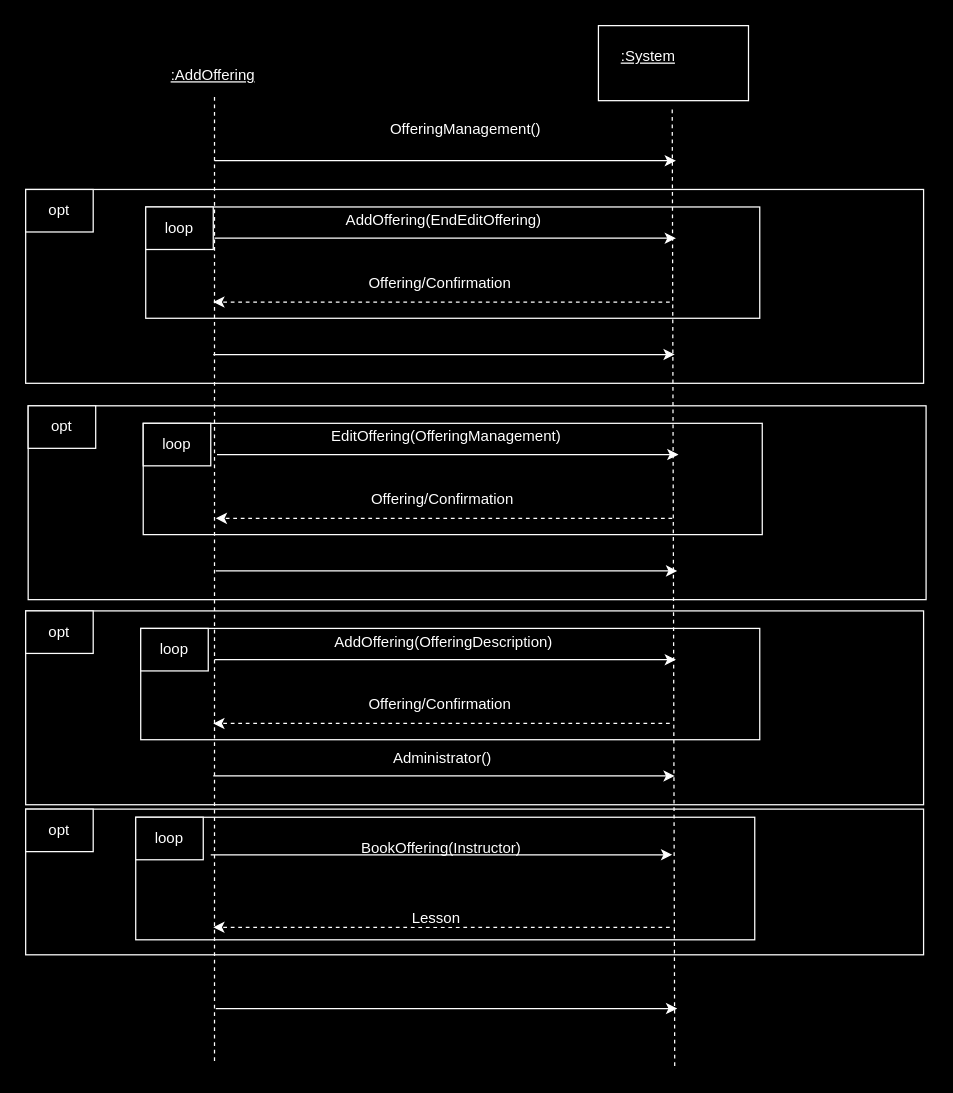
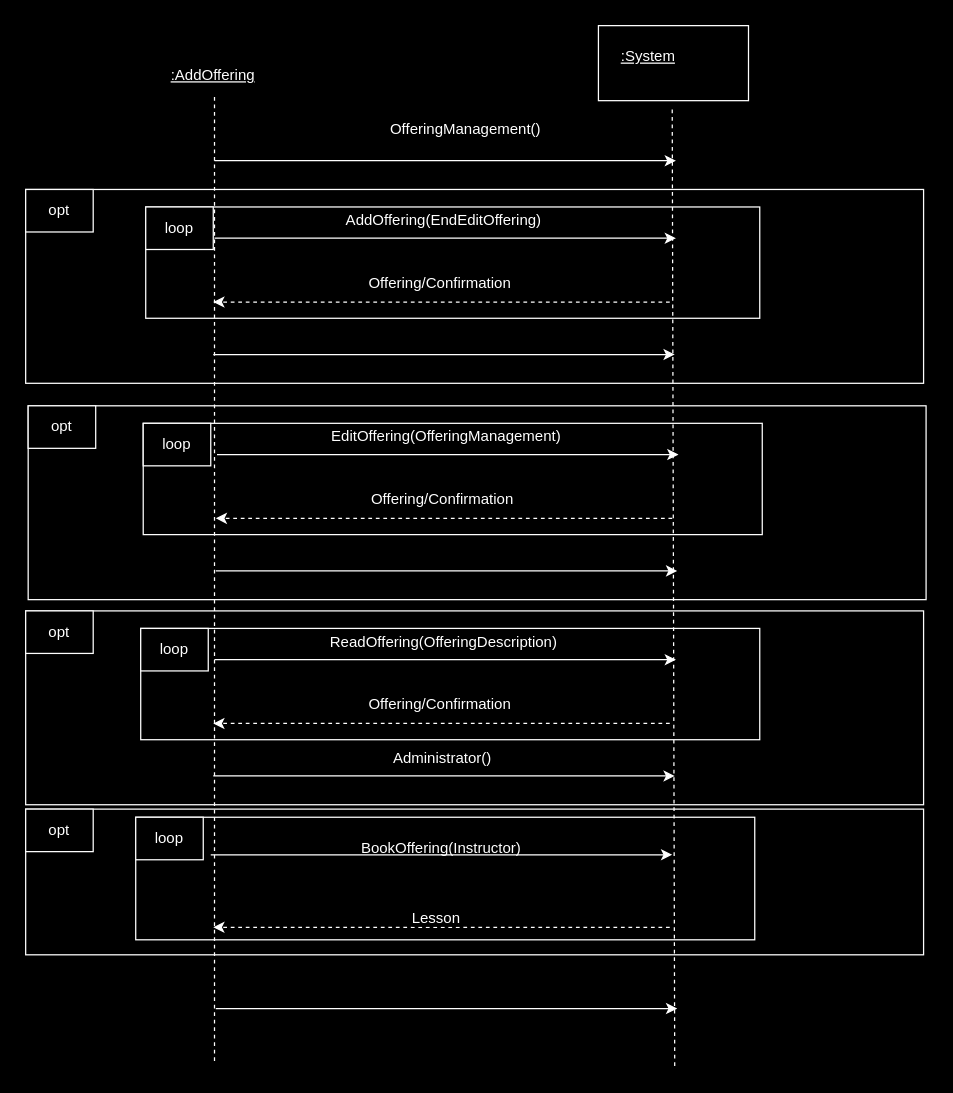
(444, 642) -> (444, 642)
